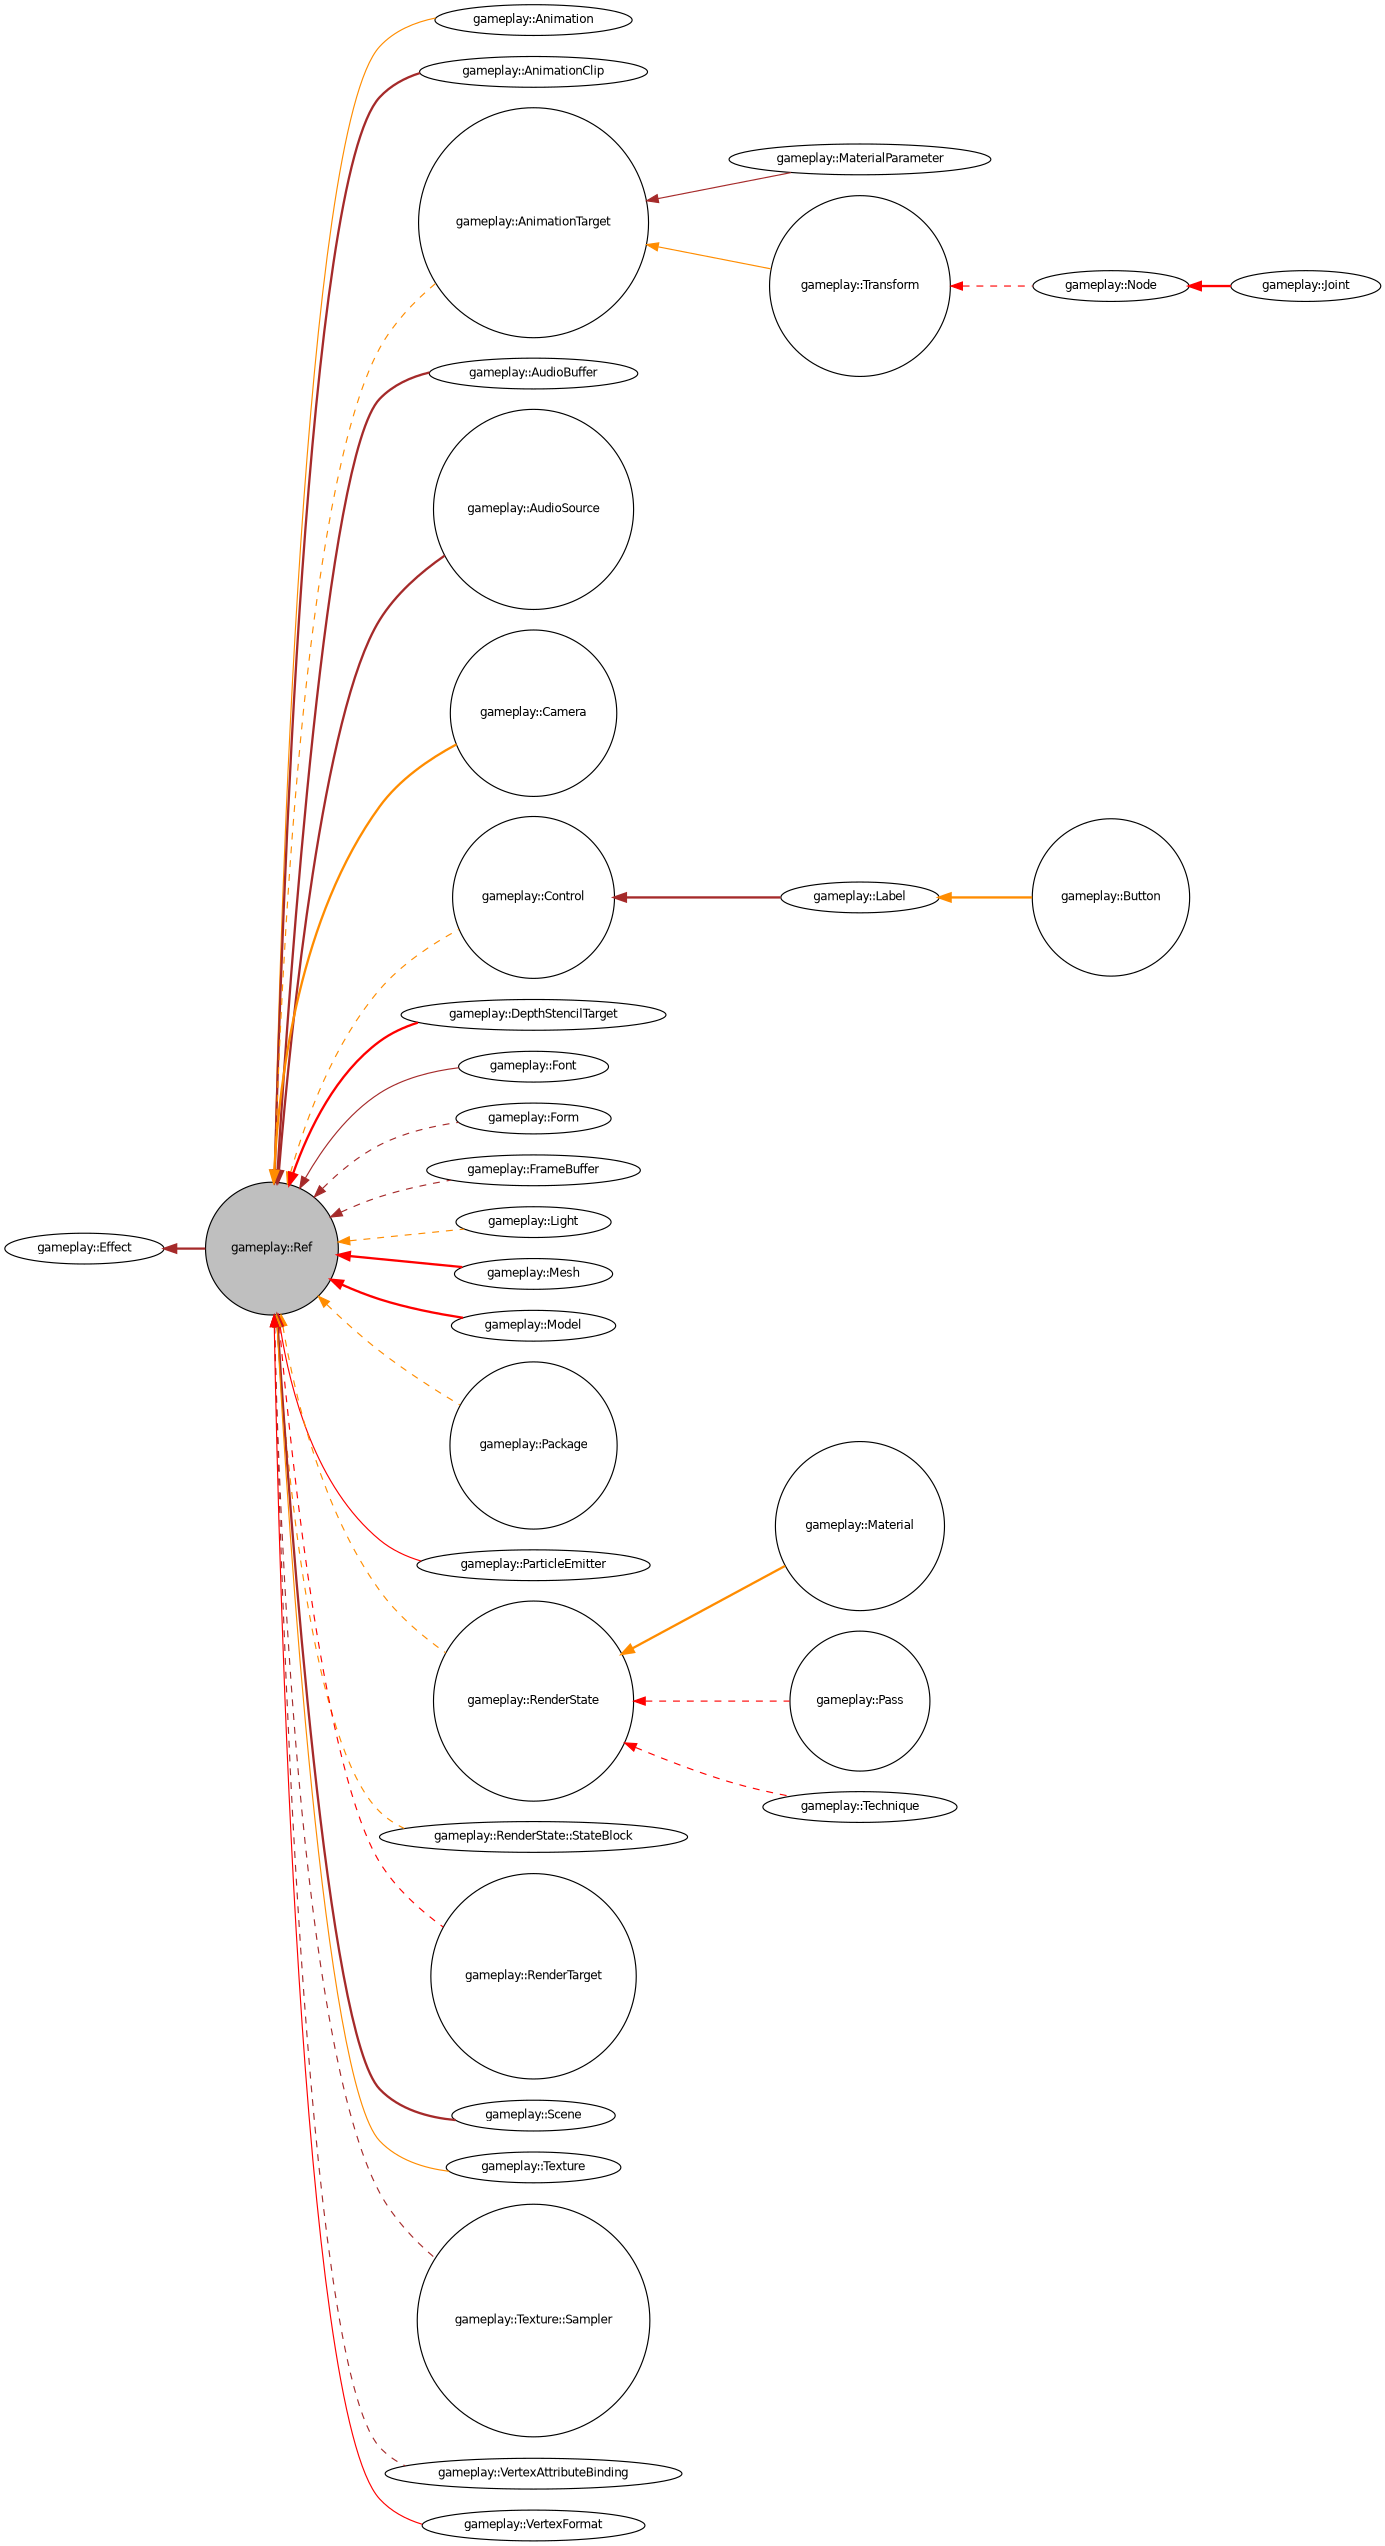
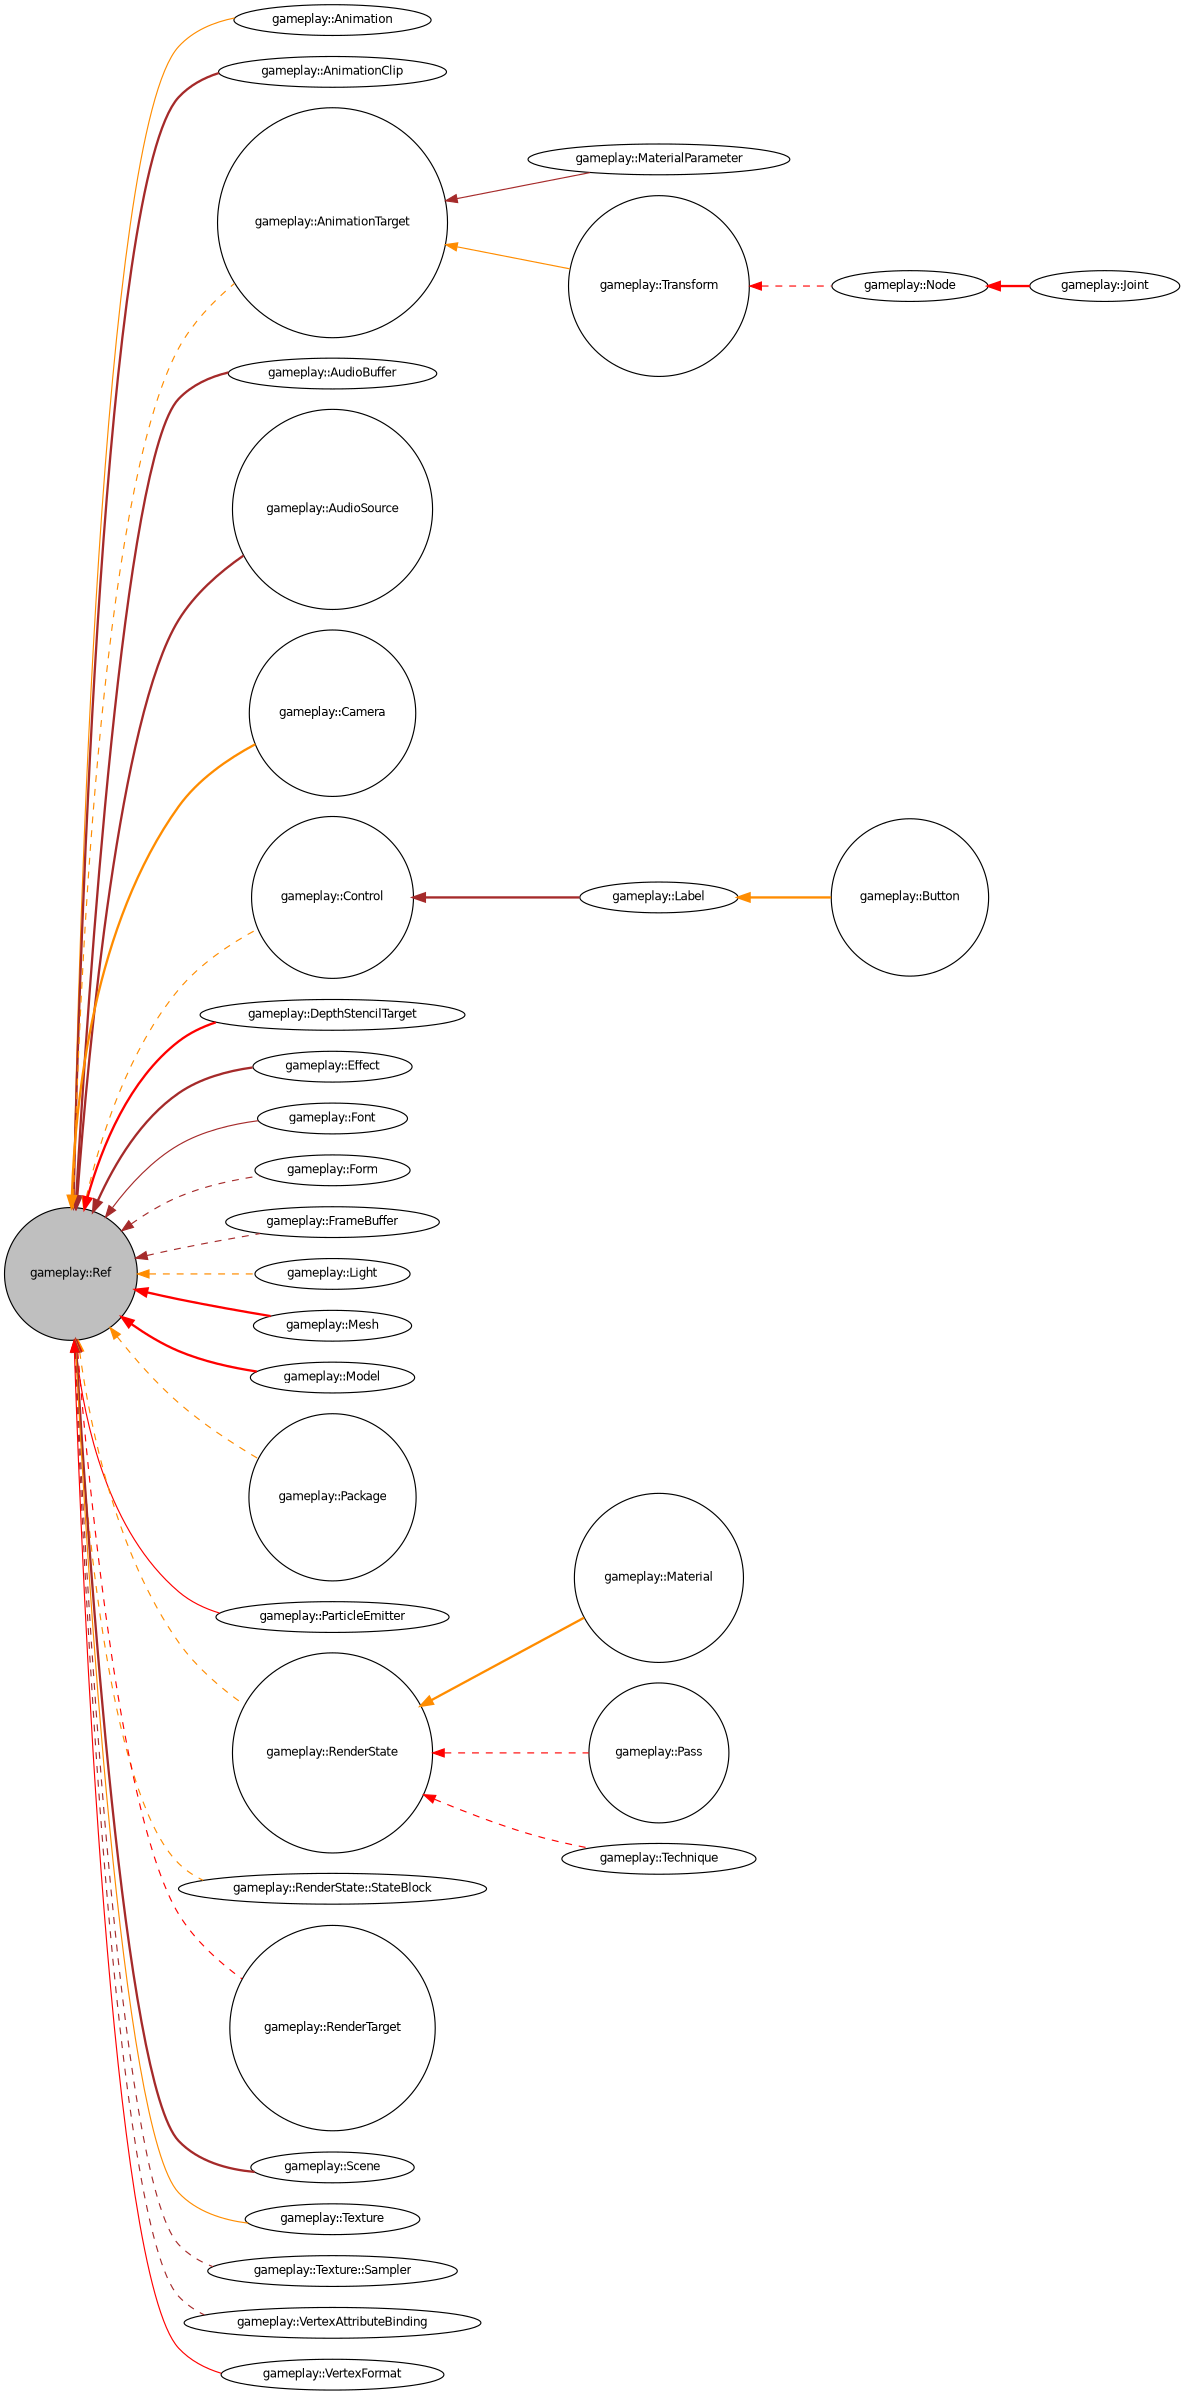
(191, 1249) -> (157, 1111)
(534, 2321) -> (333, 2271)
